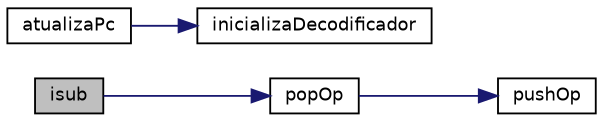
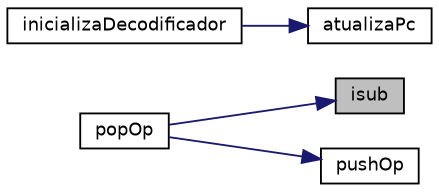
(155, 26) -> (266, 26)
(177, 96) -> (243, 114)
